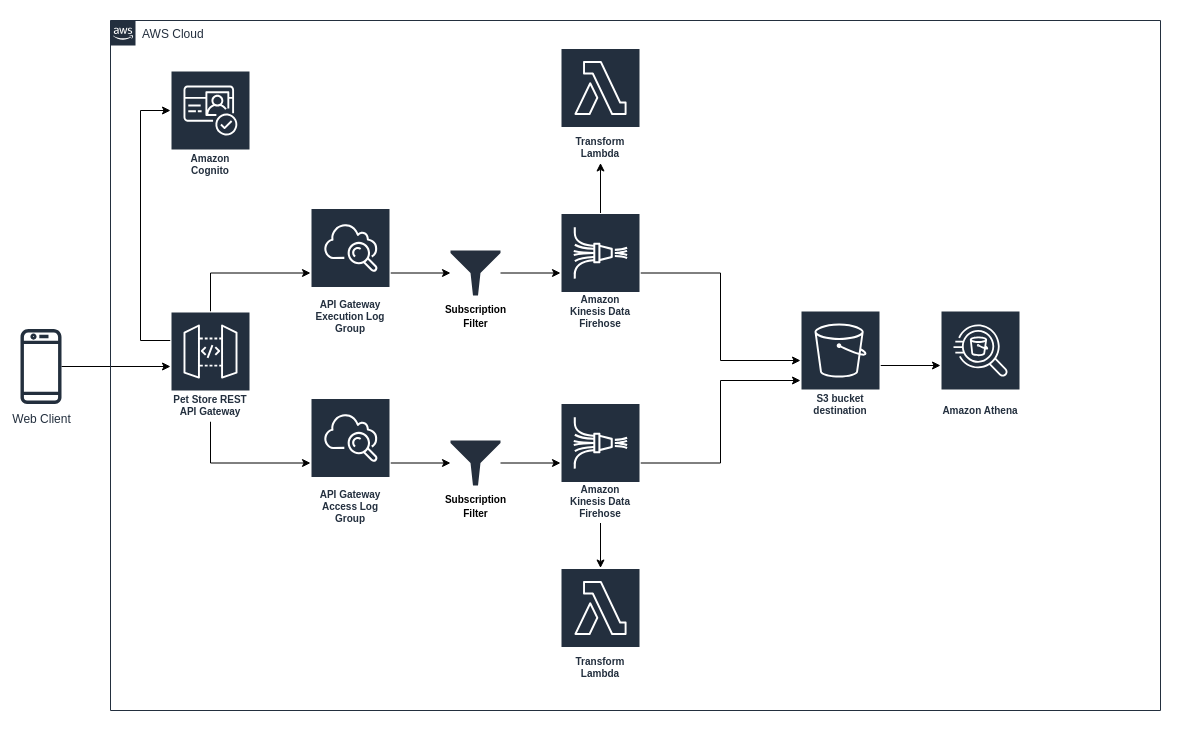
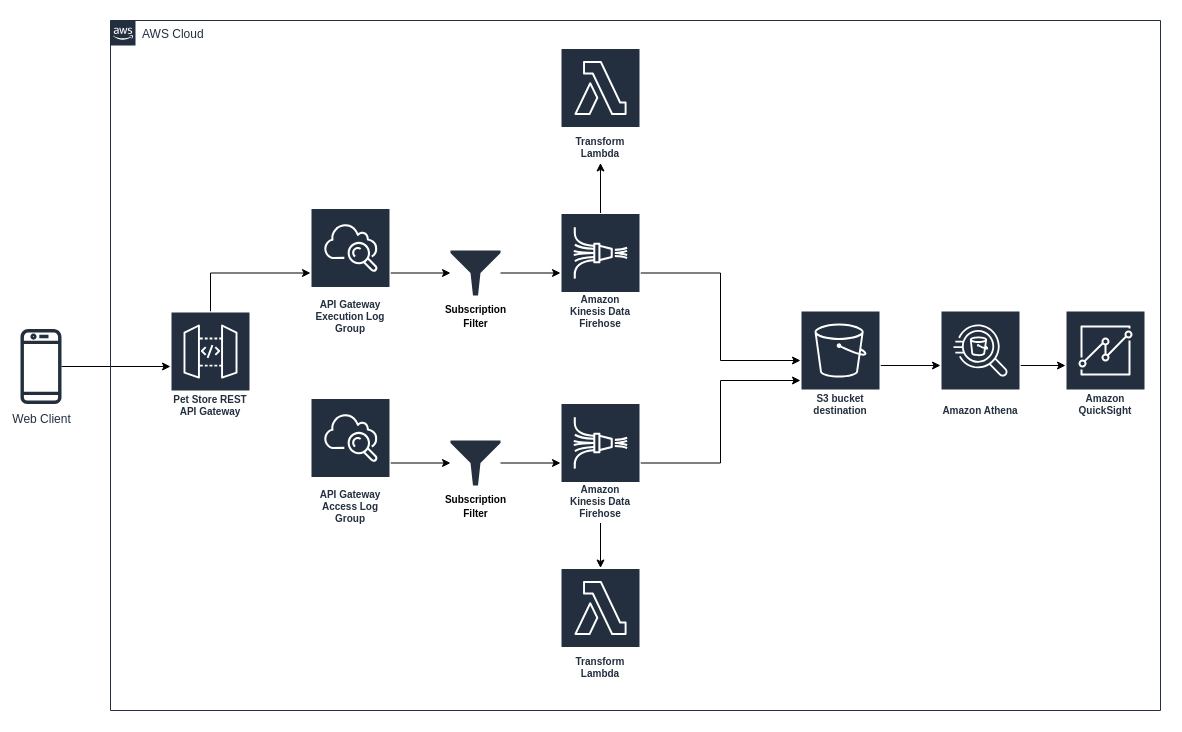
(211, 126) -> none
(141, 230) -> none
none -> (1040, 366)
none -> (1106, 366)
(237, 463) -> none
